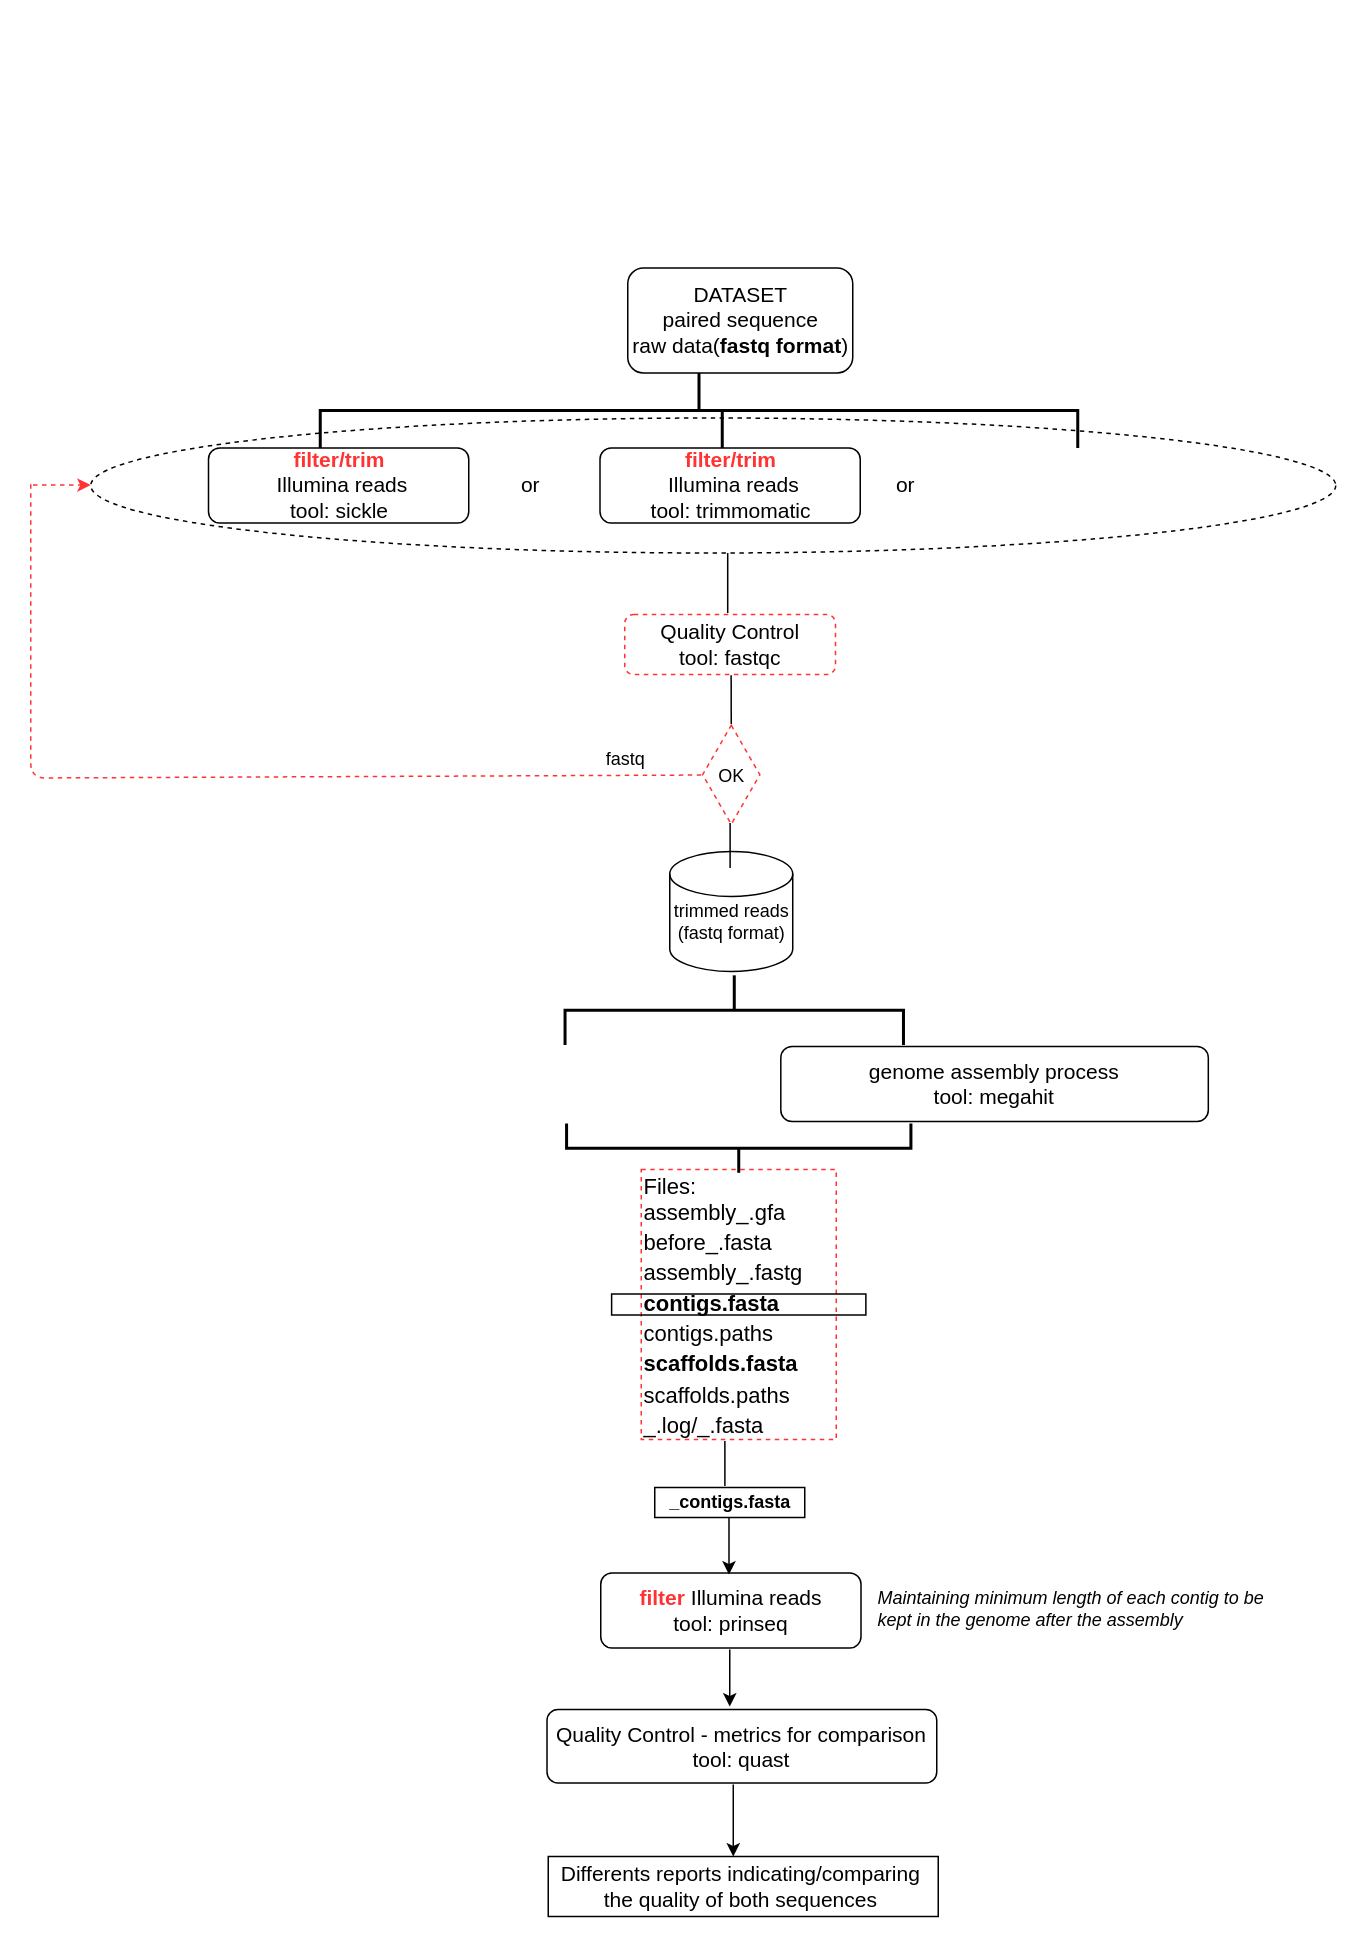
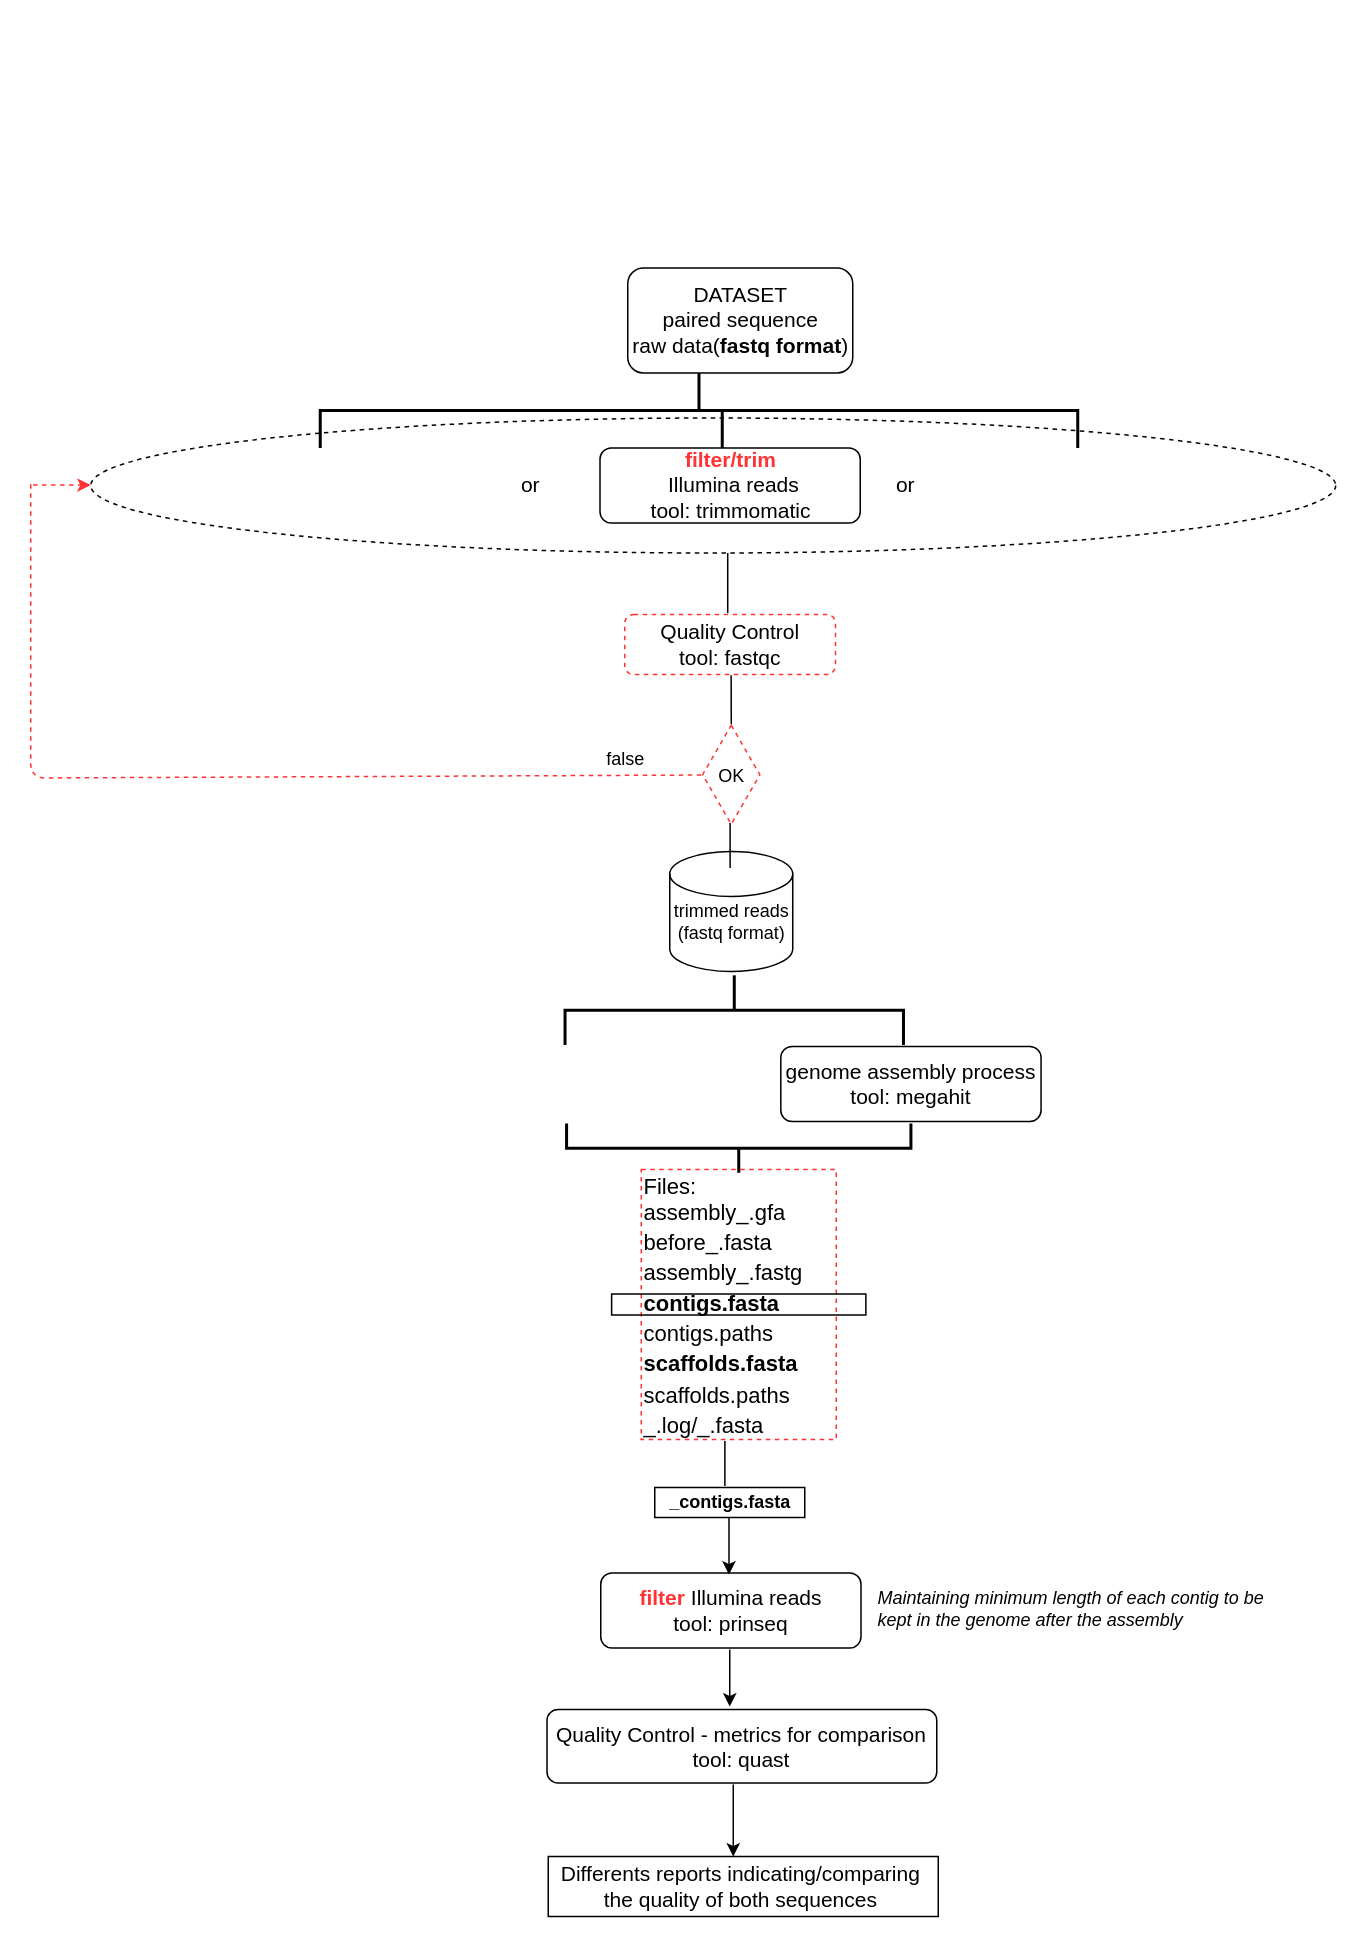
(339, 485) -> none
(629, 760) -> (629, 760)
(995, 1084) -> (911, 1084)
